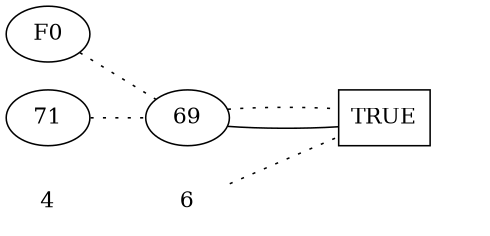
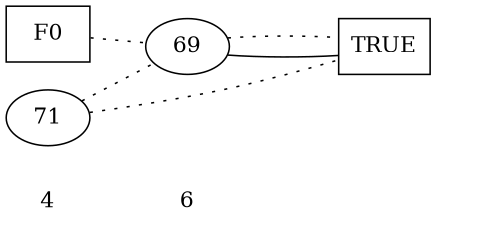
(48, 34) -> (48, 34)
(284, 160) -> (215, 91)
